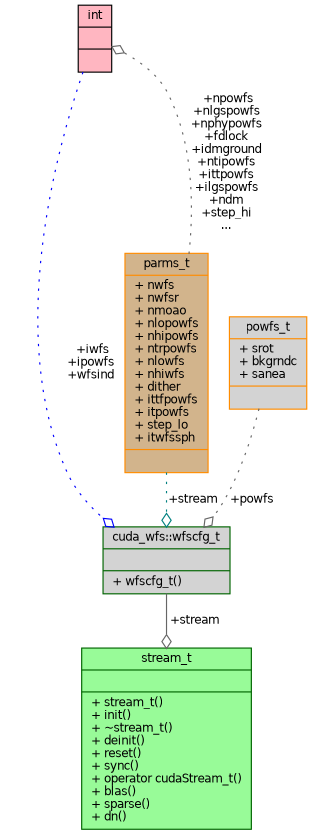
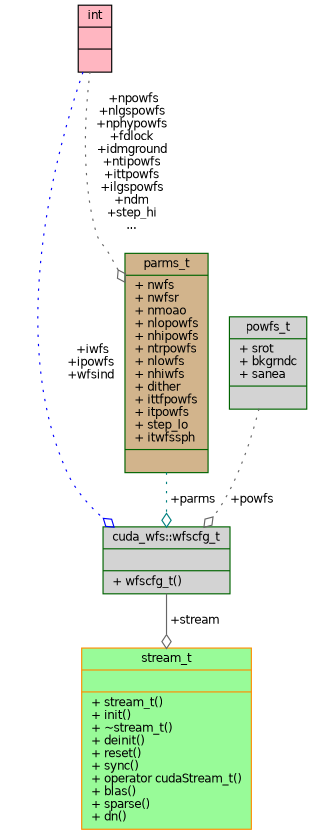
(185, 142) -> (87, 174)
(167, 363) -> (167, 363)
(268, 363) -> (268, 363)
(191, 500) -> (191, 500)
(167, 739) -> (167, 739)
